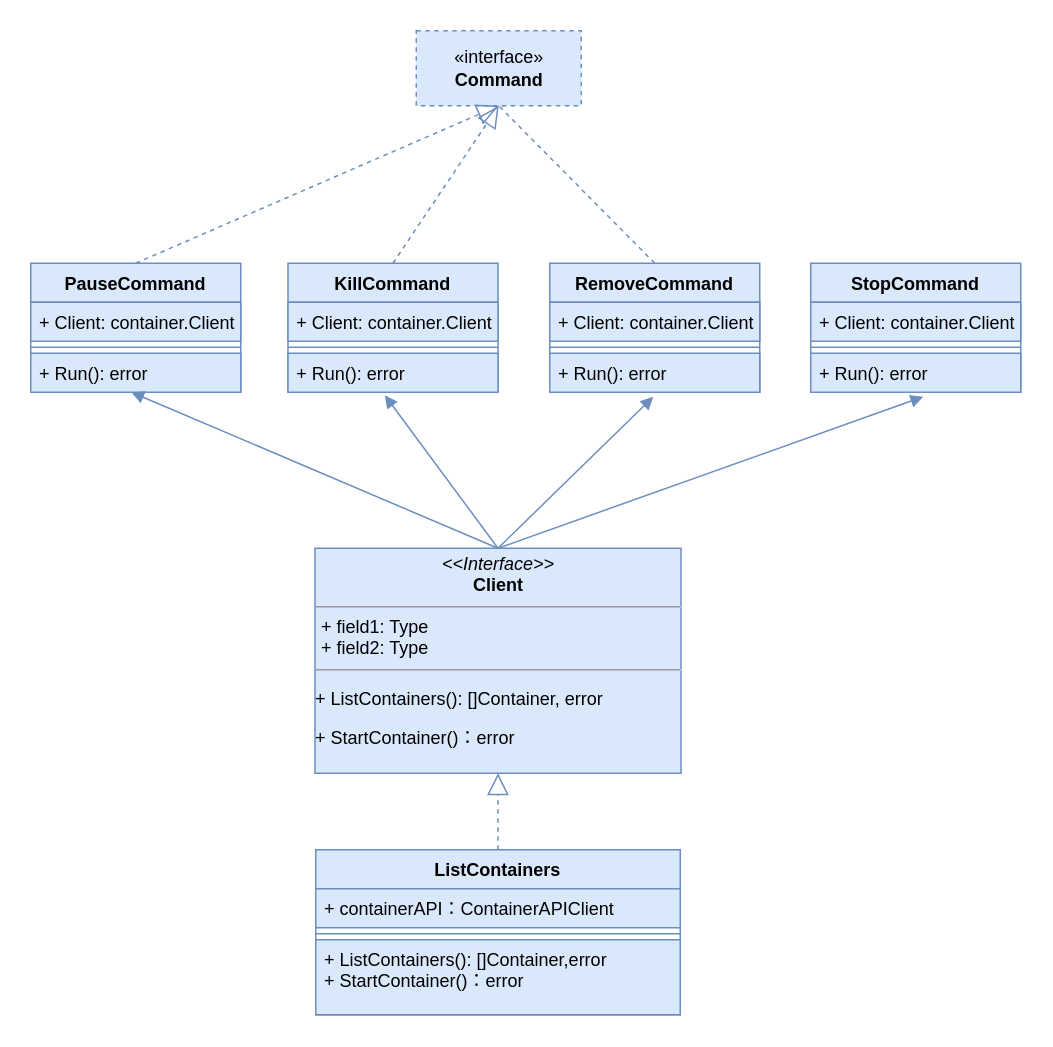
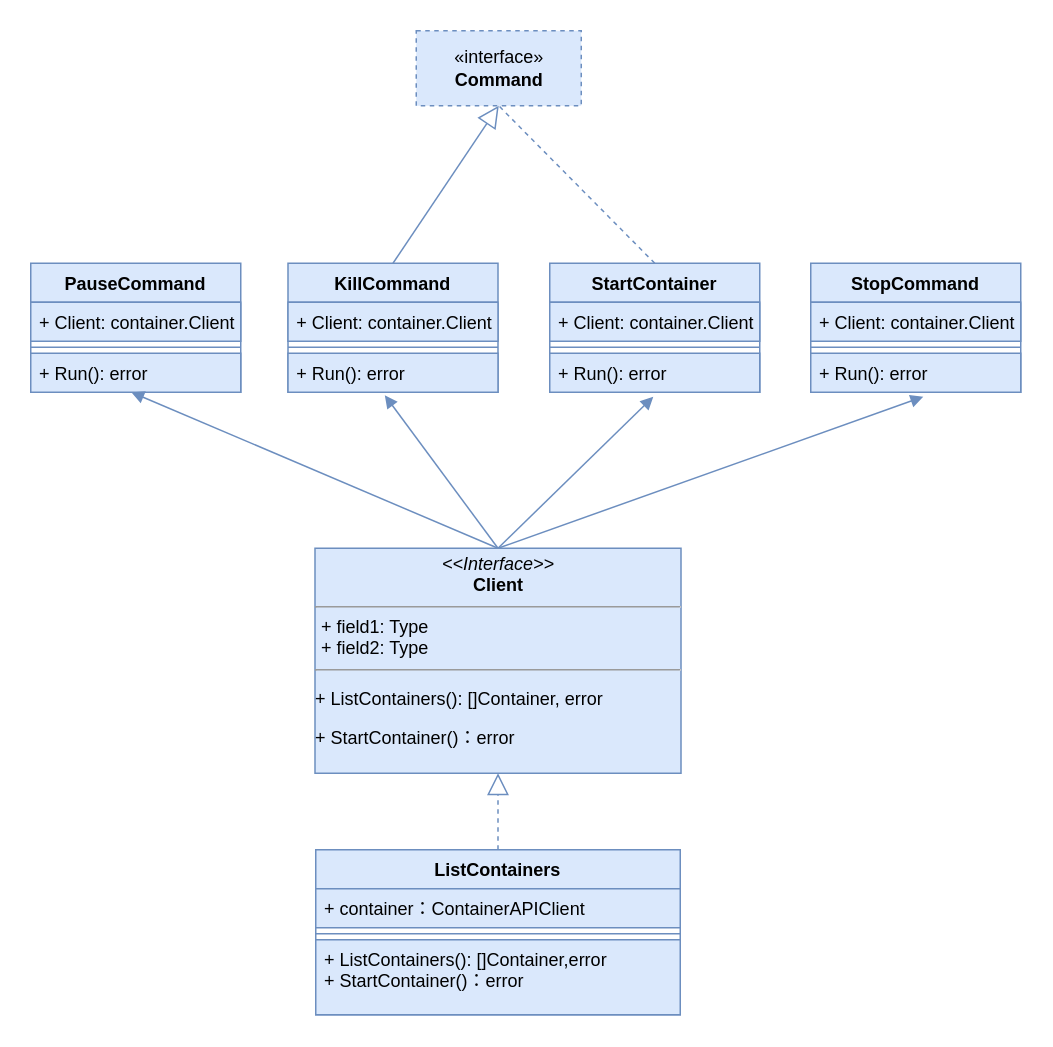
(308, 189) -> none
(441, 192) -> (441, 192)
(654, 284) -> (654, 284)
(485, 909) -> (470, 909)
